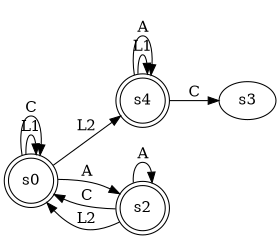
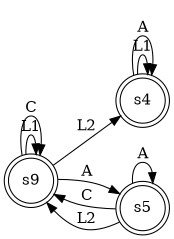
(248, 101) -> none
(31, 181) -> (31, 181)
(143, 208) -> (143, 208)
